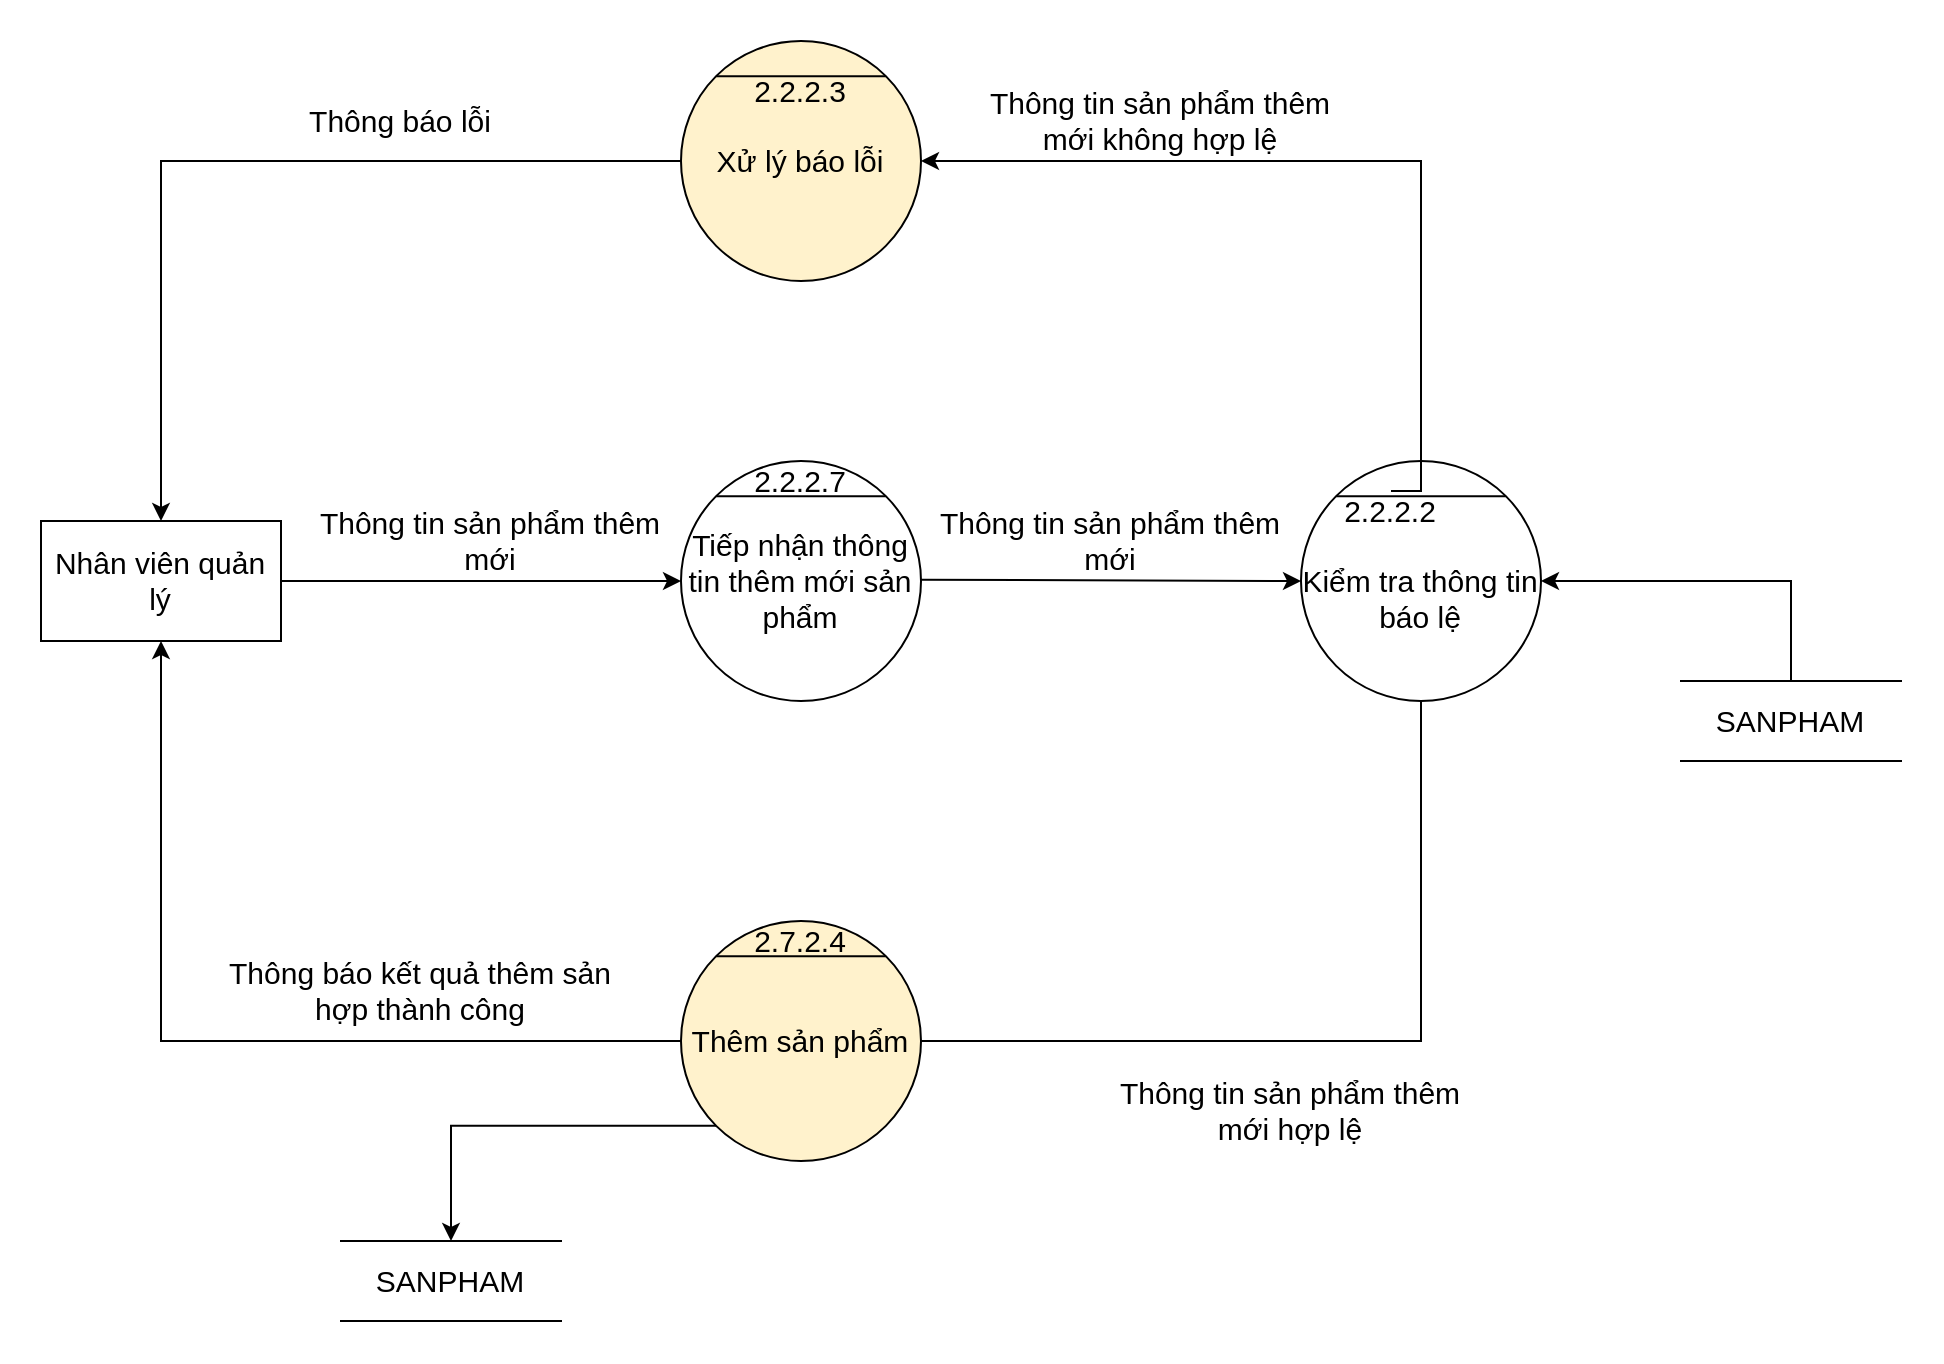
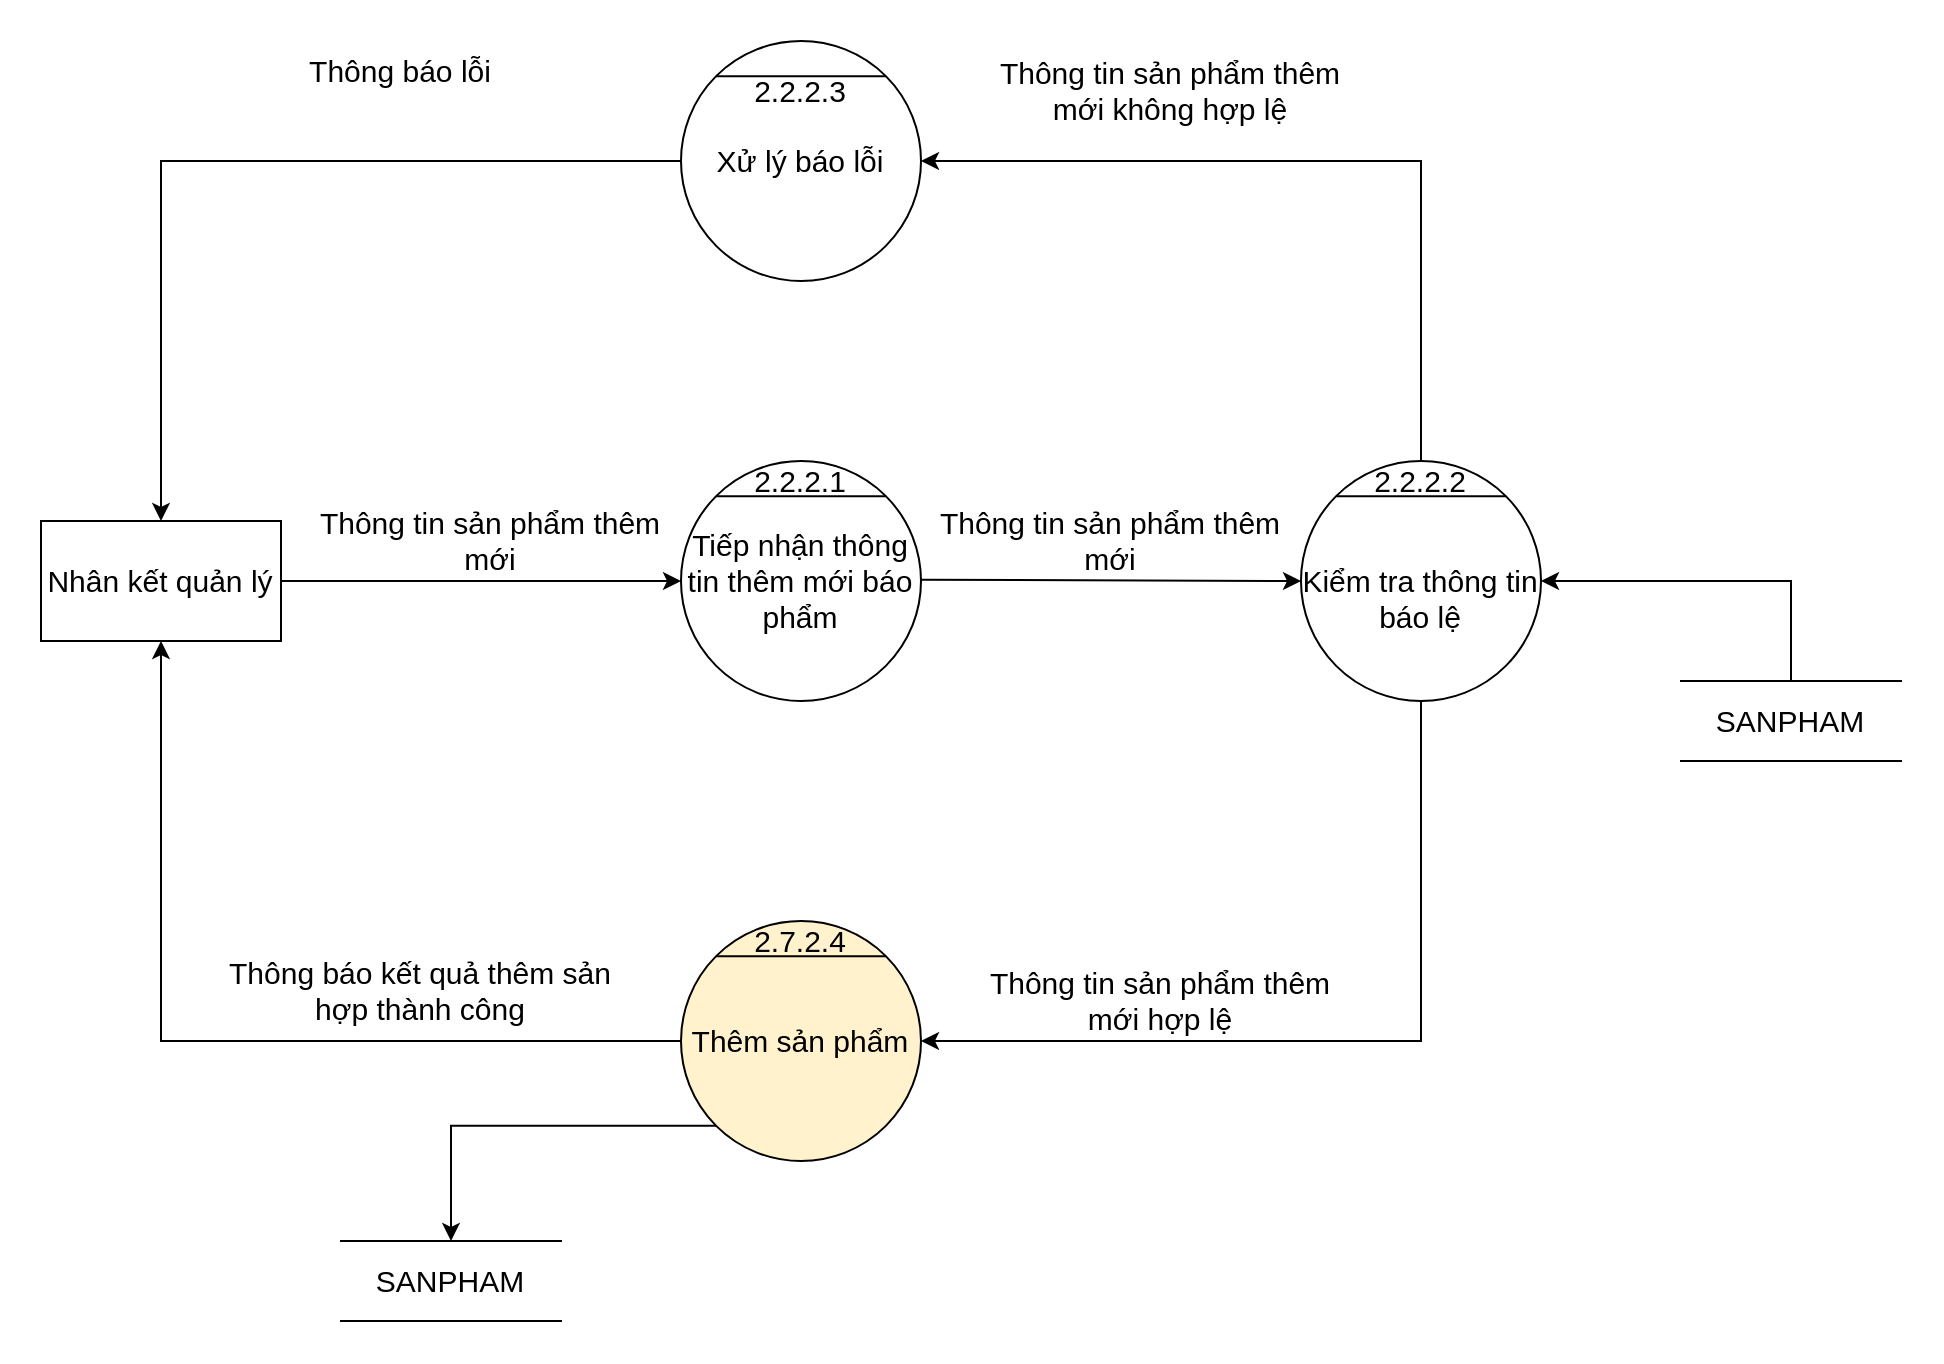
(401, 121) -> (401, 71)
(1161, 121) -> (1171, 91)
(801, 161) -> (801, 161)
(801, 481) -> (801, 481)
(1391, 511) -> (1421, 481)
(161, 581) -> (161, 581)
(801, 581) -> (801, 581)
(930, 1041) -> (936, 1041)
(1291, 1111) -> (1161, 1001)
